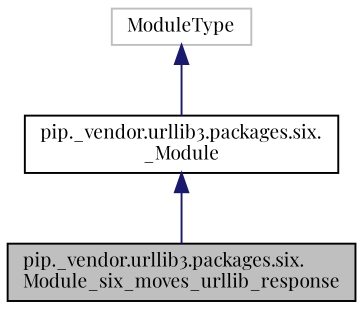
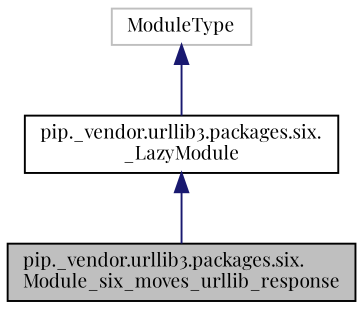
(182, 144) -> (182, 144)
